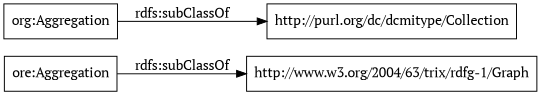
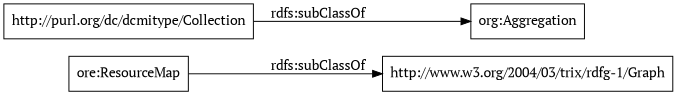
(187, 21) -> (357, 21)
(61, 74) -> (129, 74)
(392, 74) -> (528, 74)
